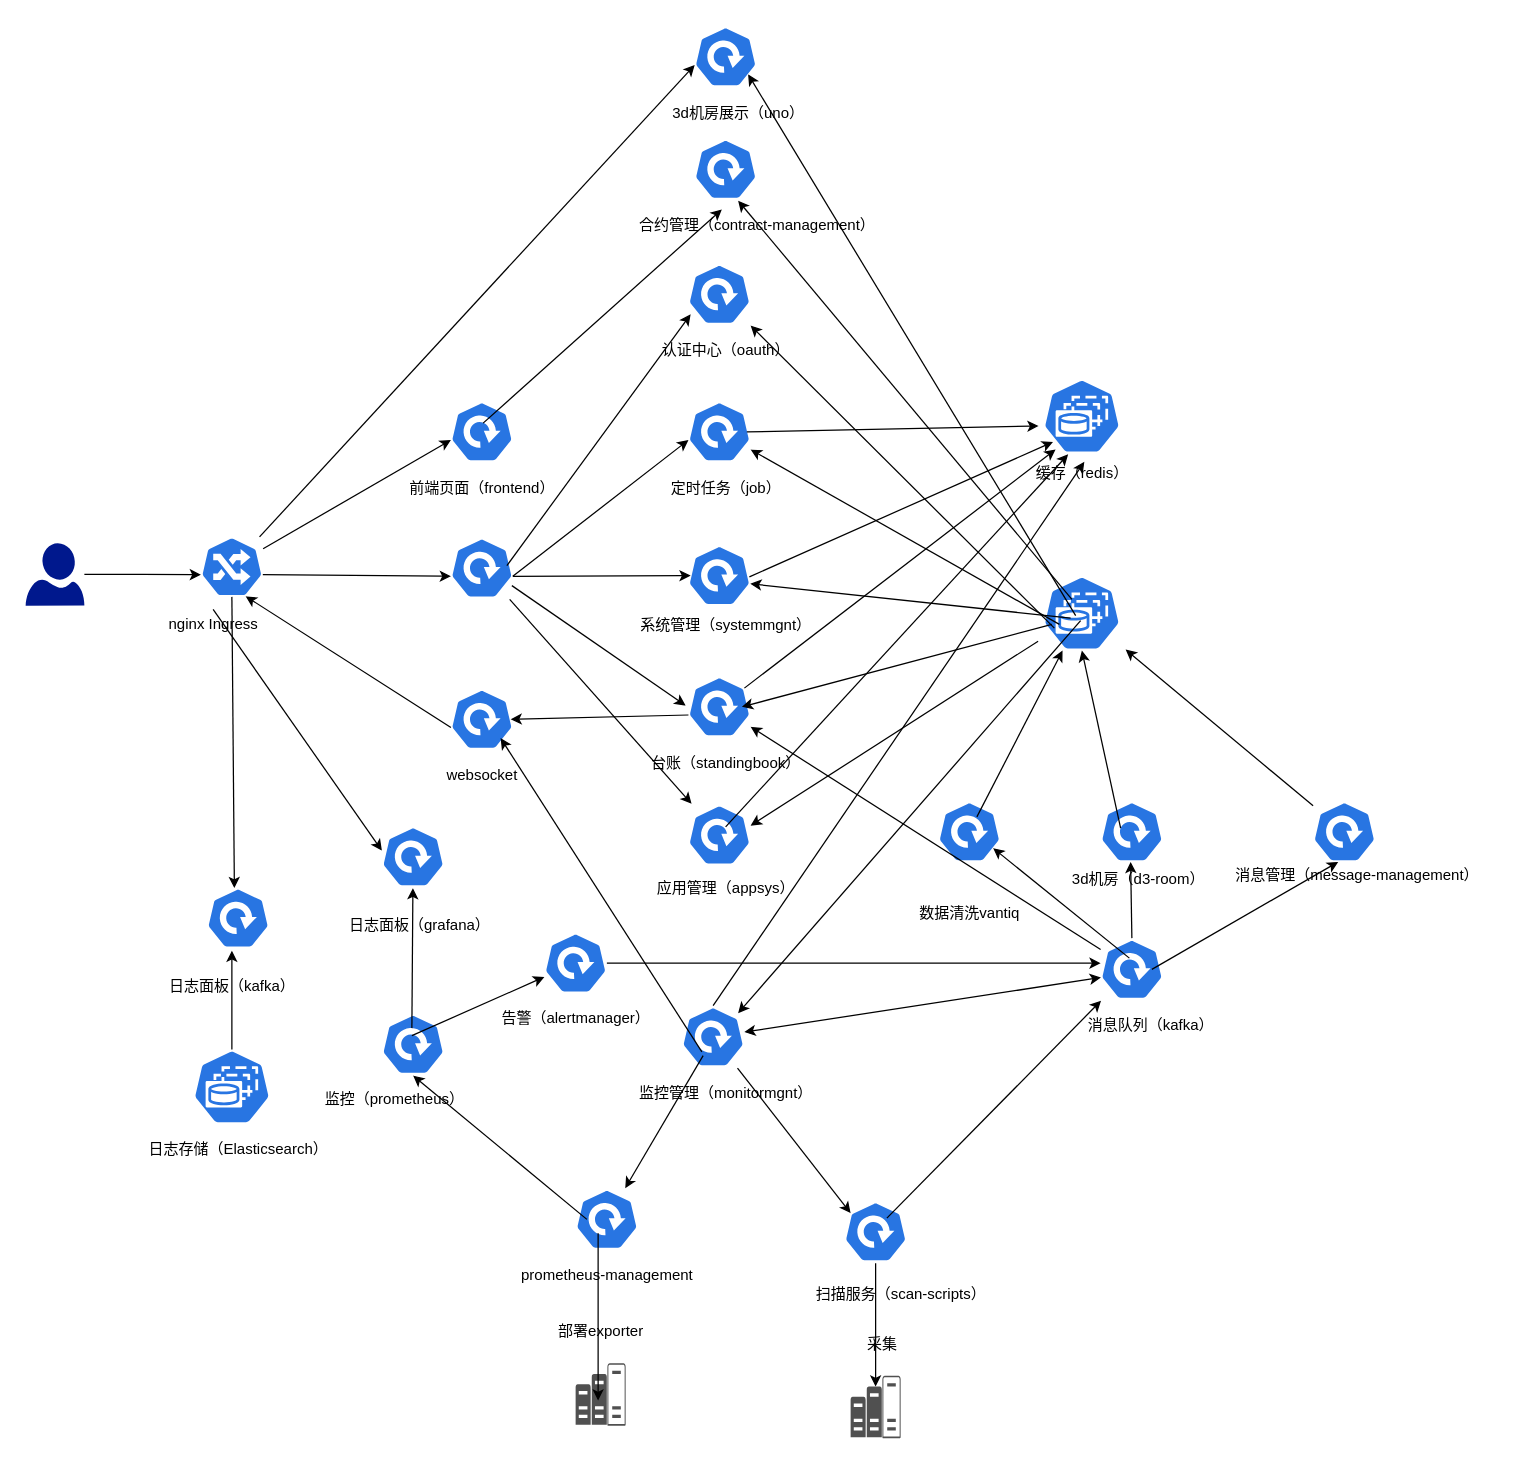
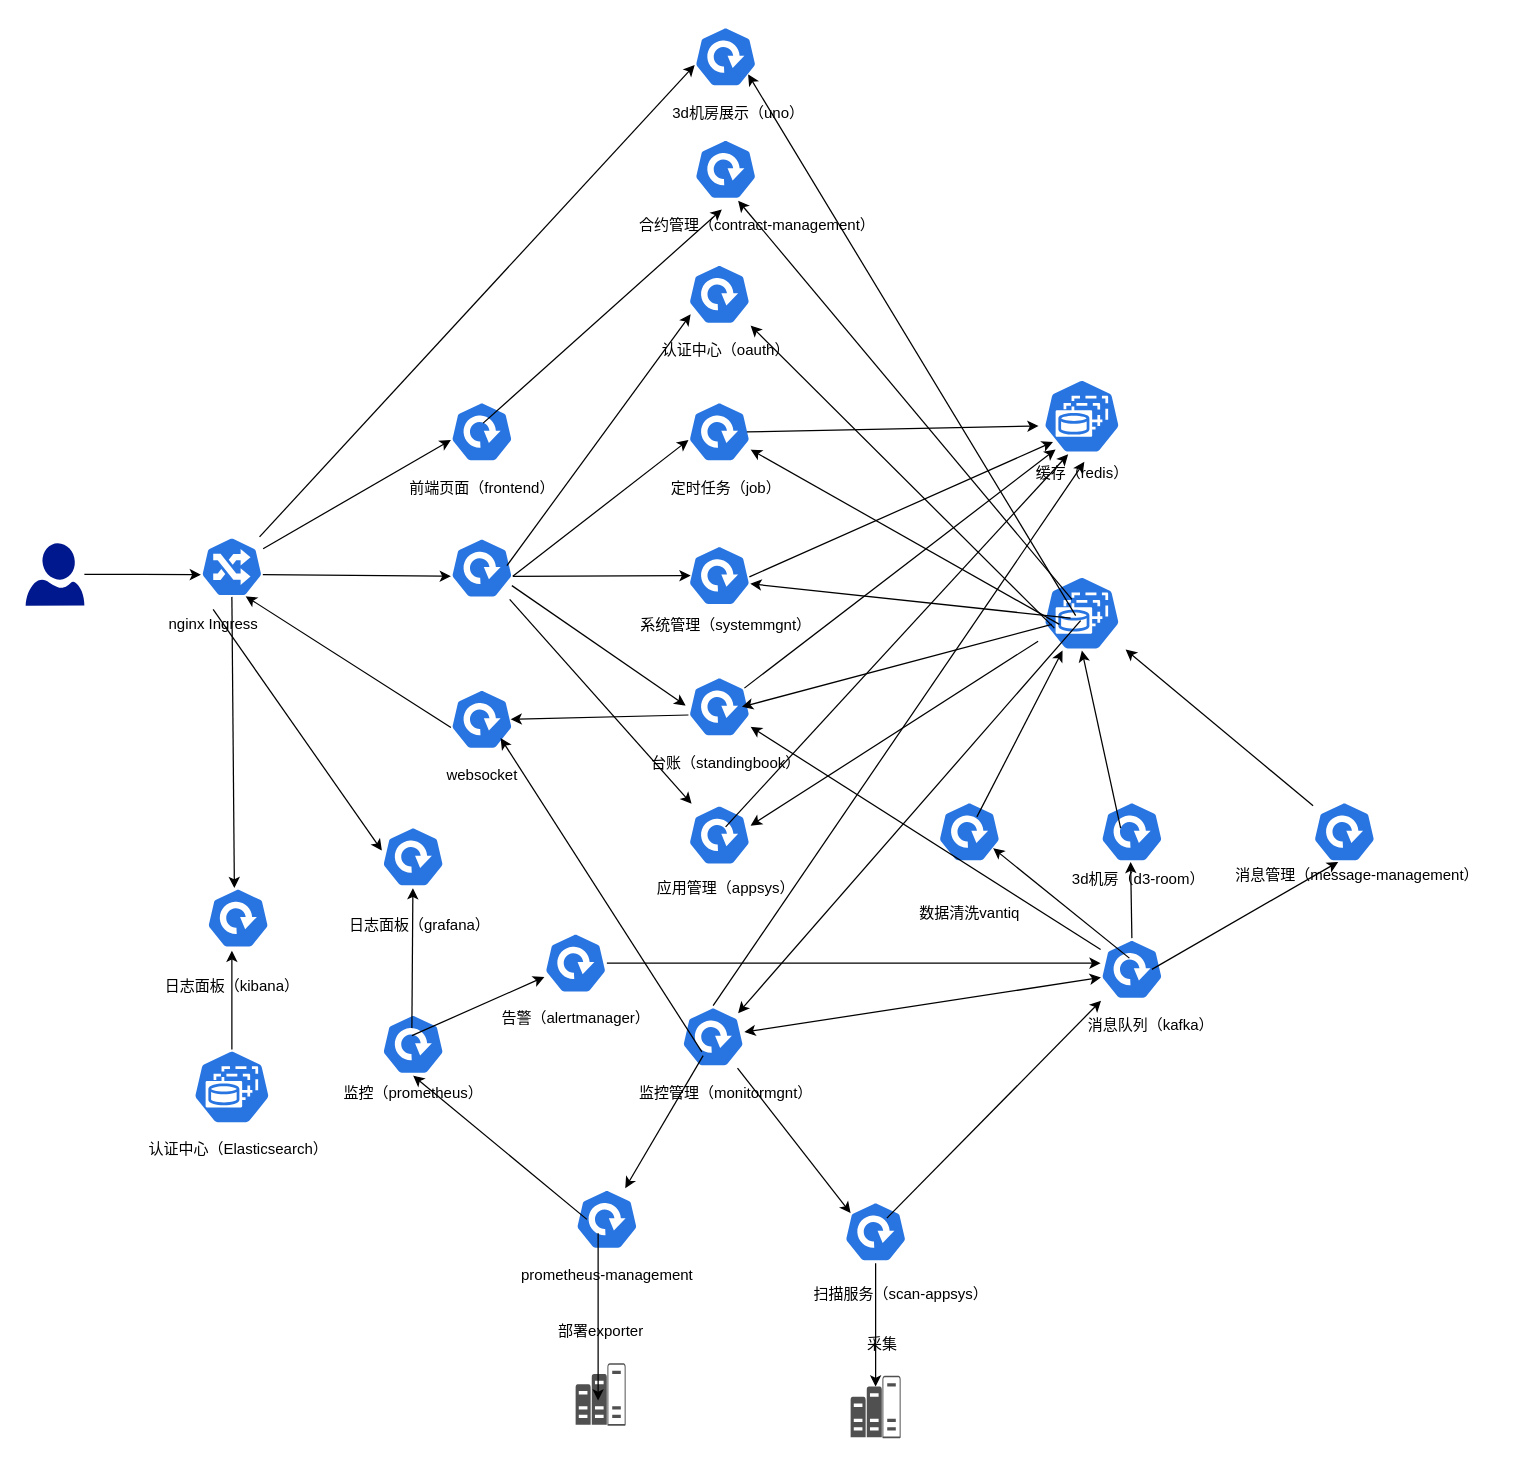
(233, 987) -> (233, 987)
(394, 1099) -> (413, 1093)
(239, 1149) -> (239, 1149)
(901, 1294) -> (901, 1294)
